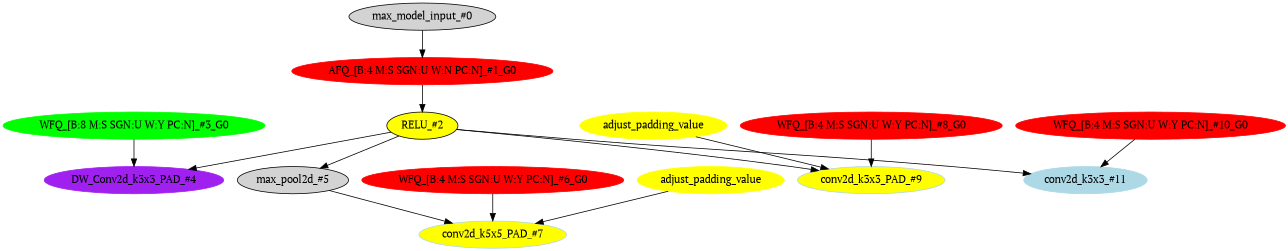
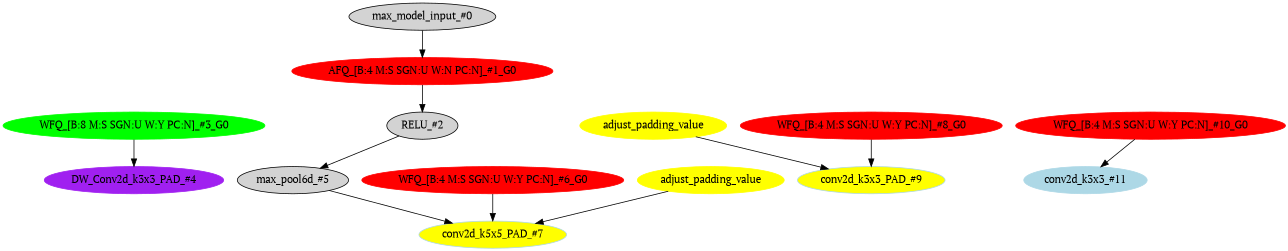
(422, 126) -> (422, 126)
(294, 150) -> none
(726, 150) -> none
(661, 151) -> none
(293, 180) -> (293, 180)
